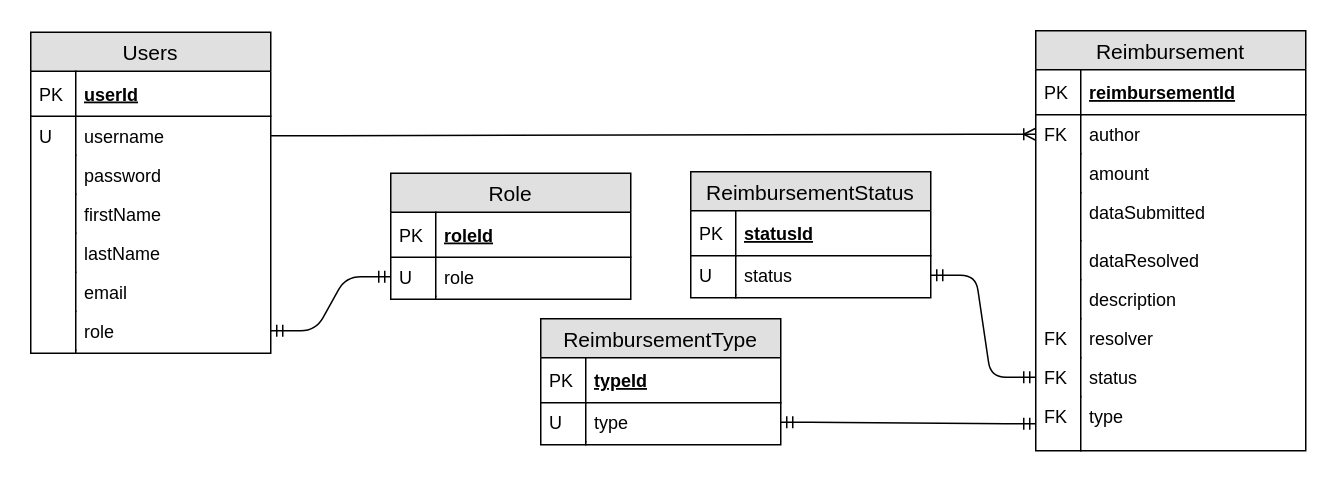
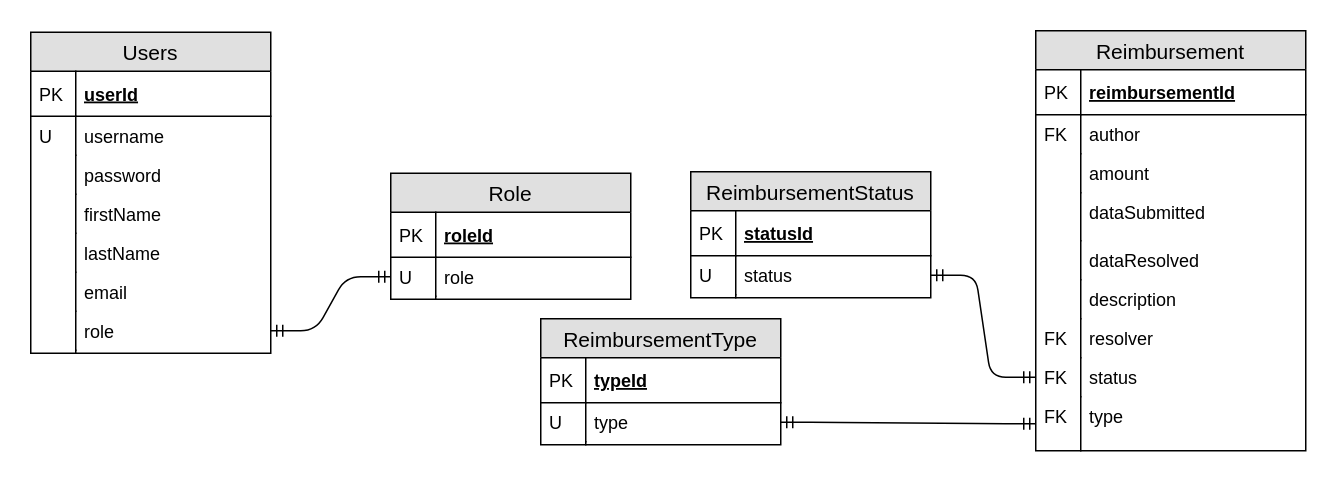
(654, 135) -> none
